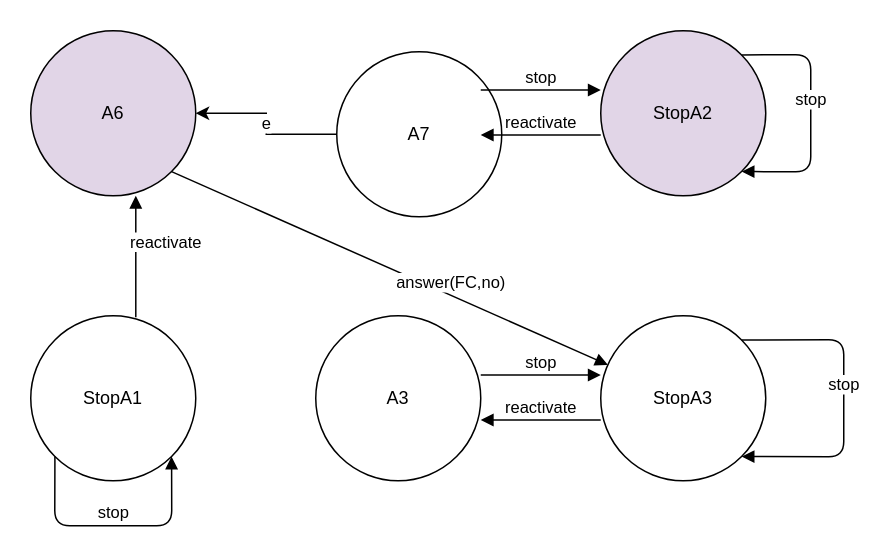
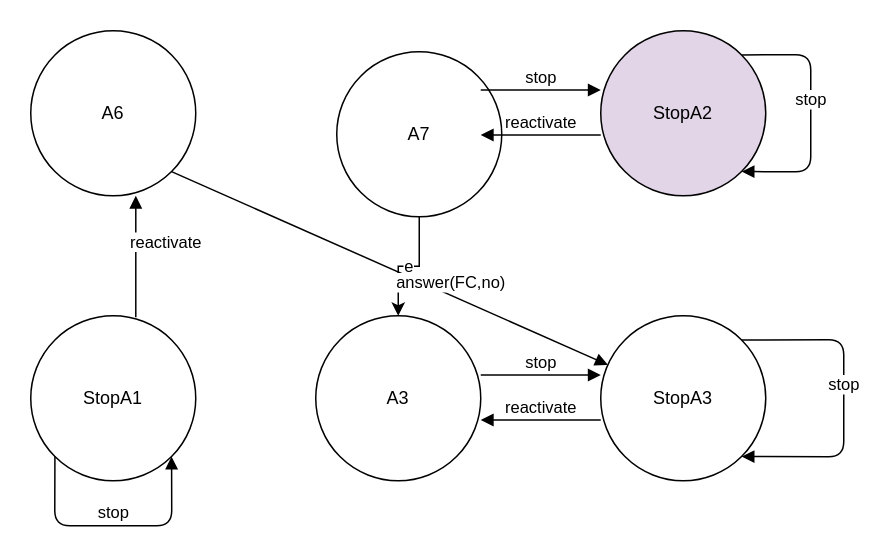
(113, 113) -> (113, 113)
(266, 129) -> (419, 253)
